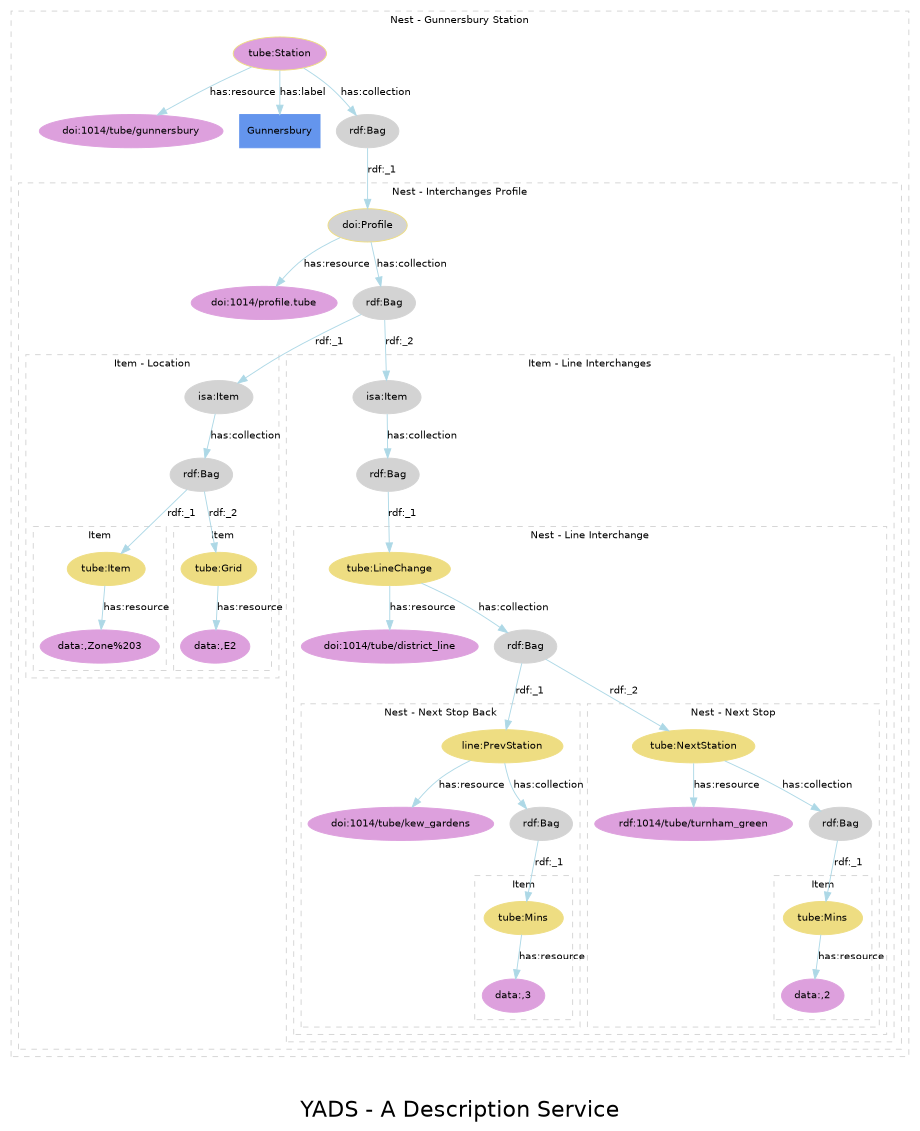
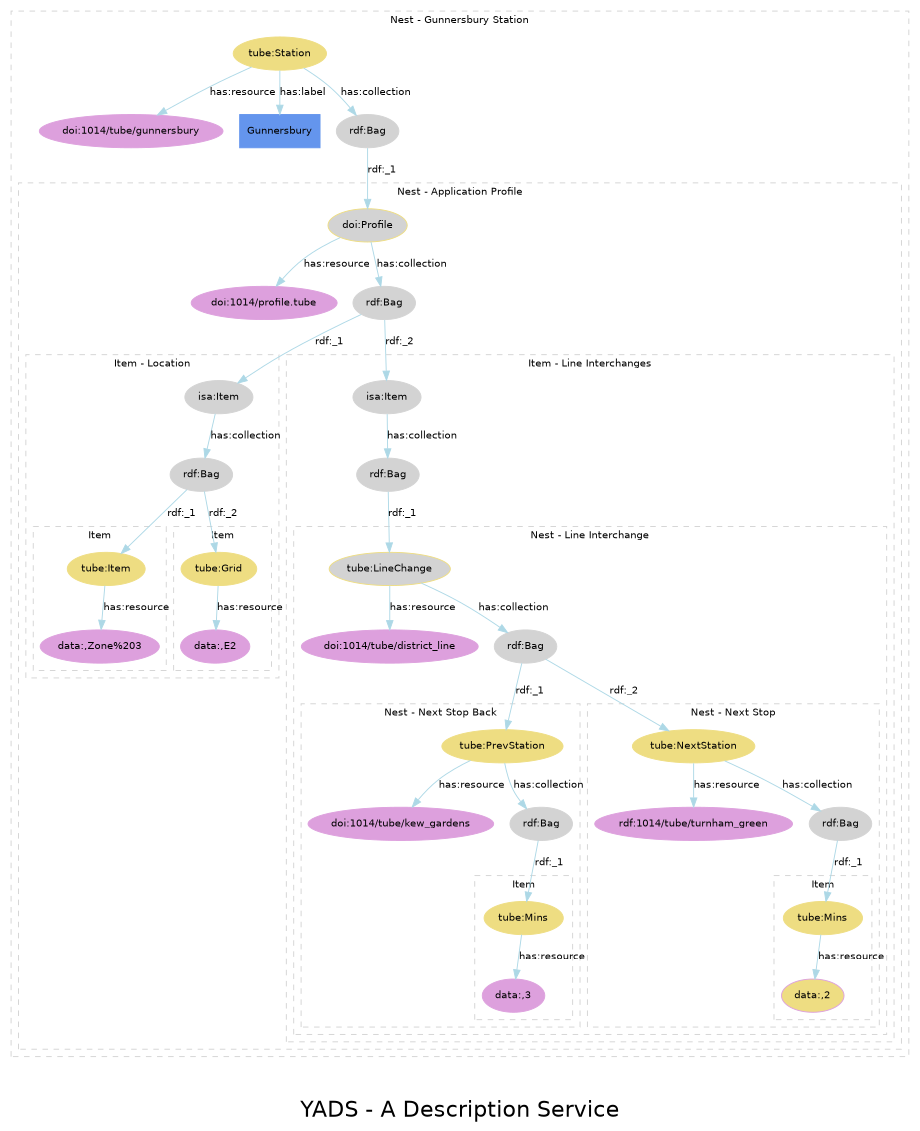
(280, 54) -> (280, 54)
(460, 192) -> (460, 192)
(390, 569) -> (390, 569)
(502, 746) -> (502, 746)
(813, 996) -> (813, 996)
